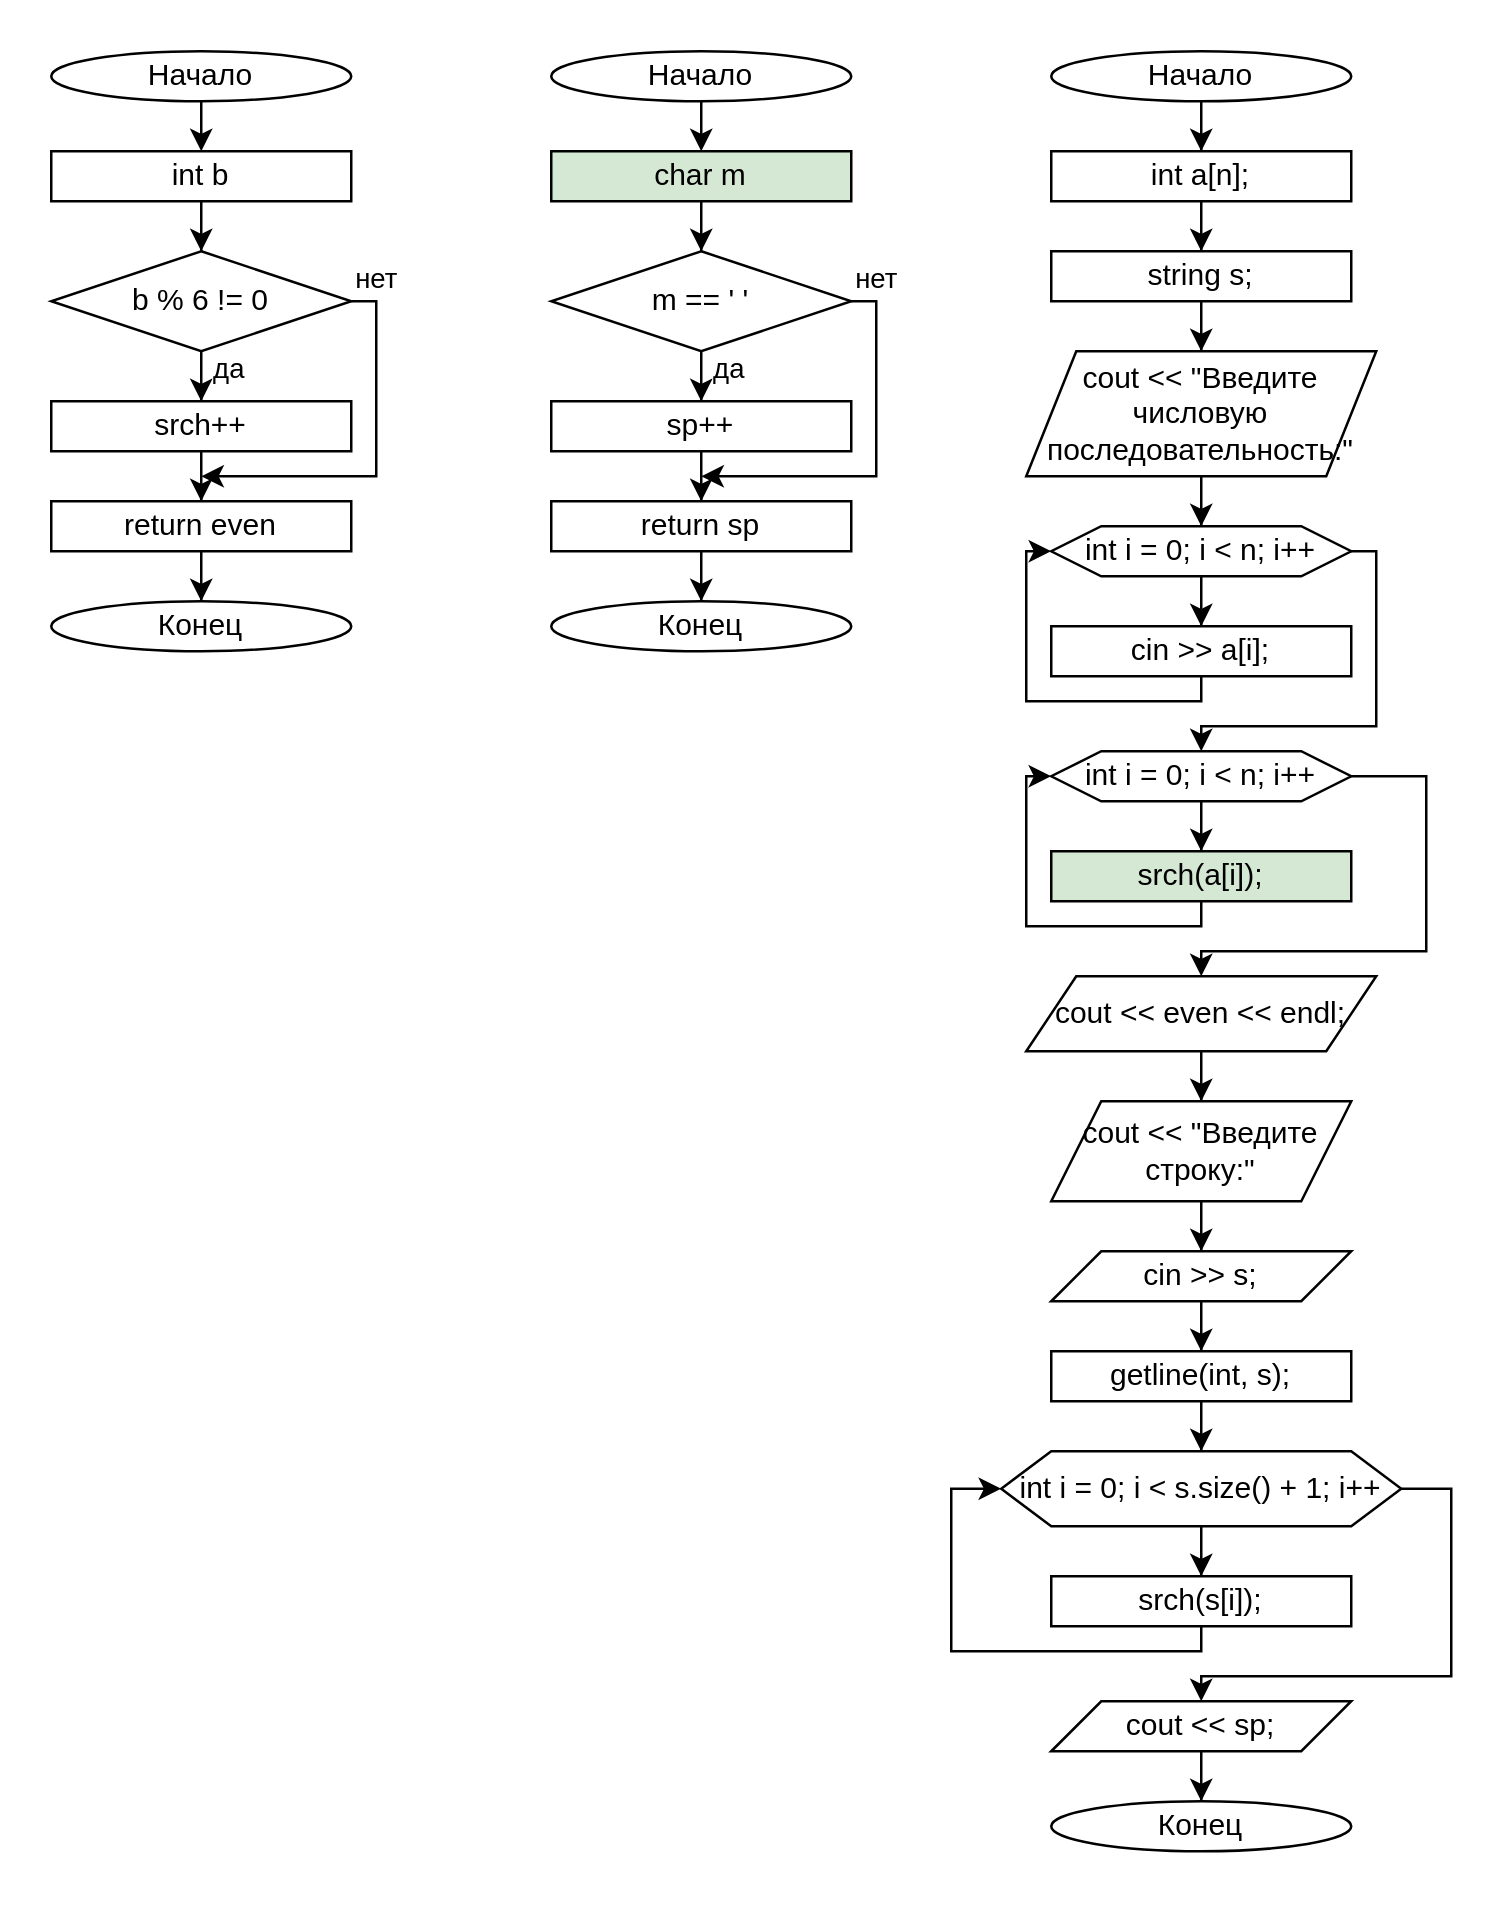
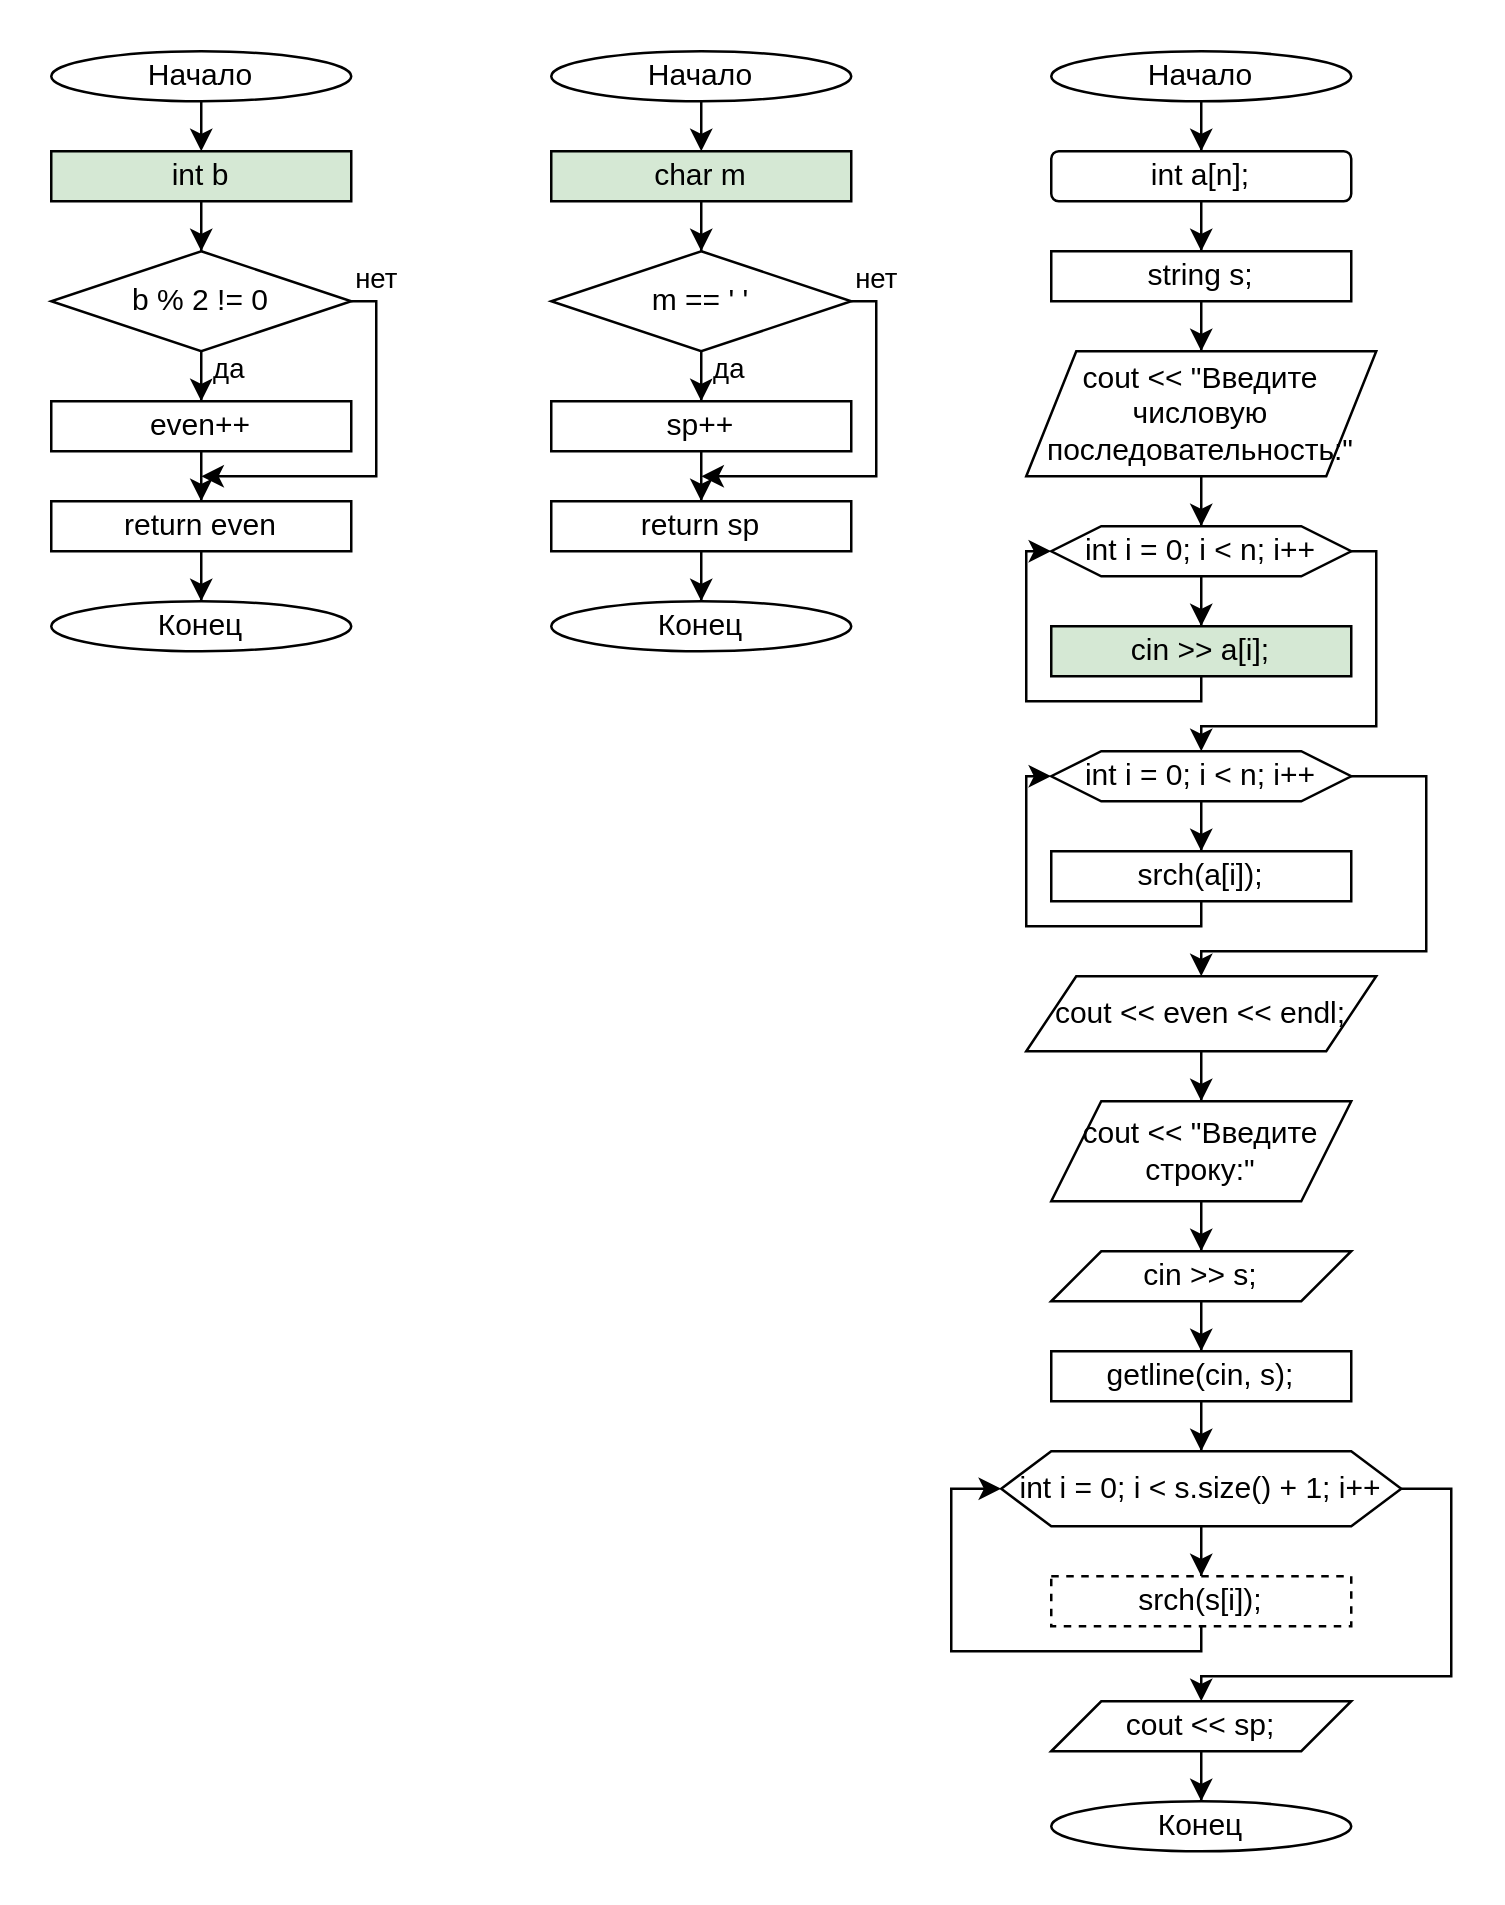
(201, 176) -> (201, 176)
(1201, 176) -> (1201, 176)
(201, 301) -> (201, 301)
(201, 426) -> (201, 426)
(1201, 651) -> (1201, 651)
(1201, 876) -> (1201, 876)
(1201, 1376) -> (1201, 1376)
(1201, 1601) -> (1201, 1601)
